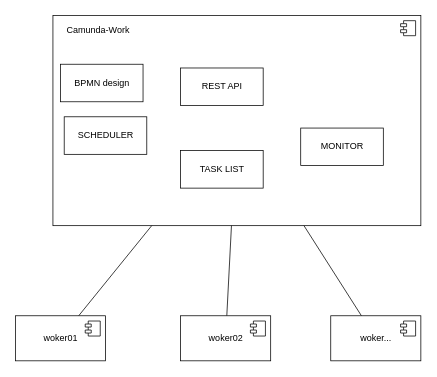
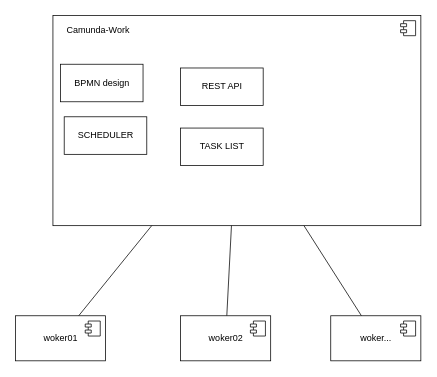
(342, 147) -> none
(222, 169) -> (222, 147)
